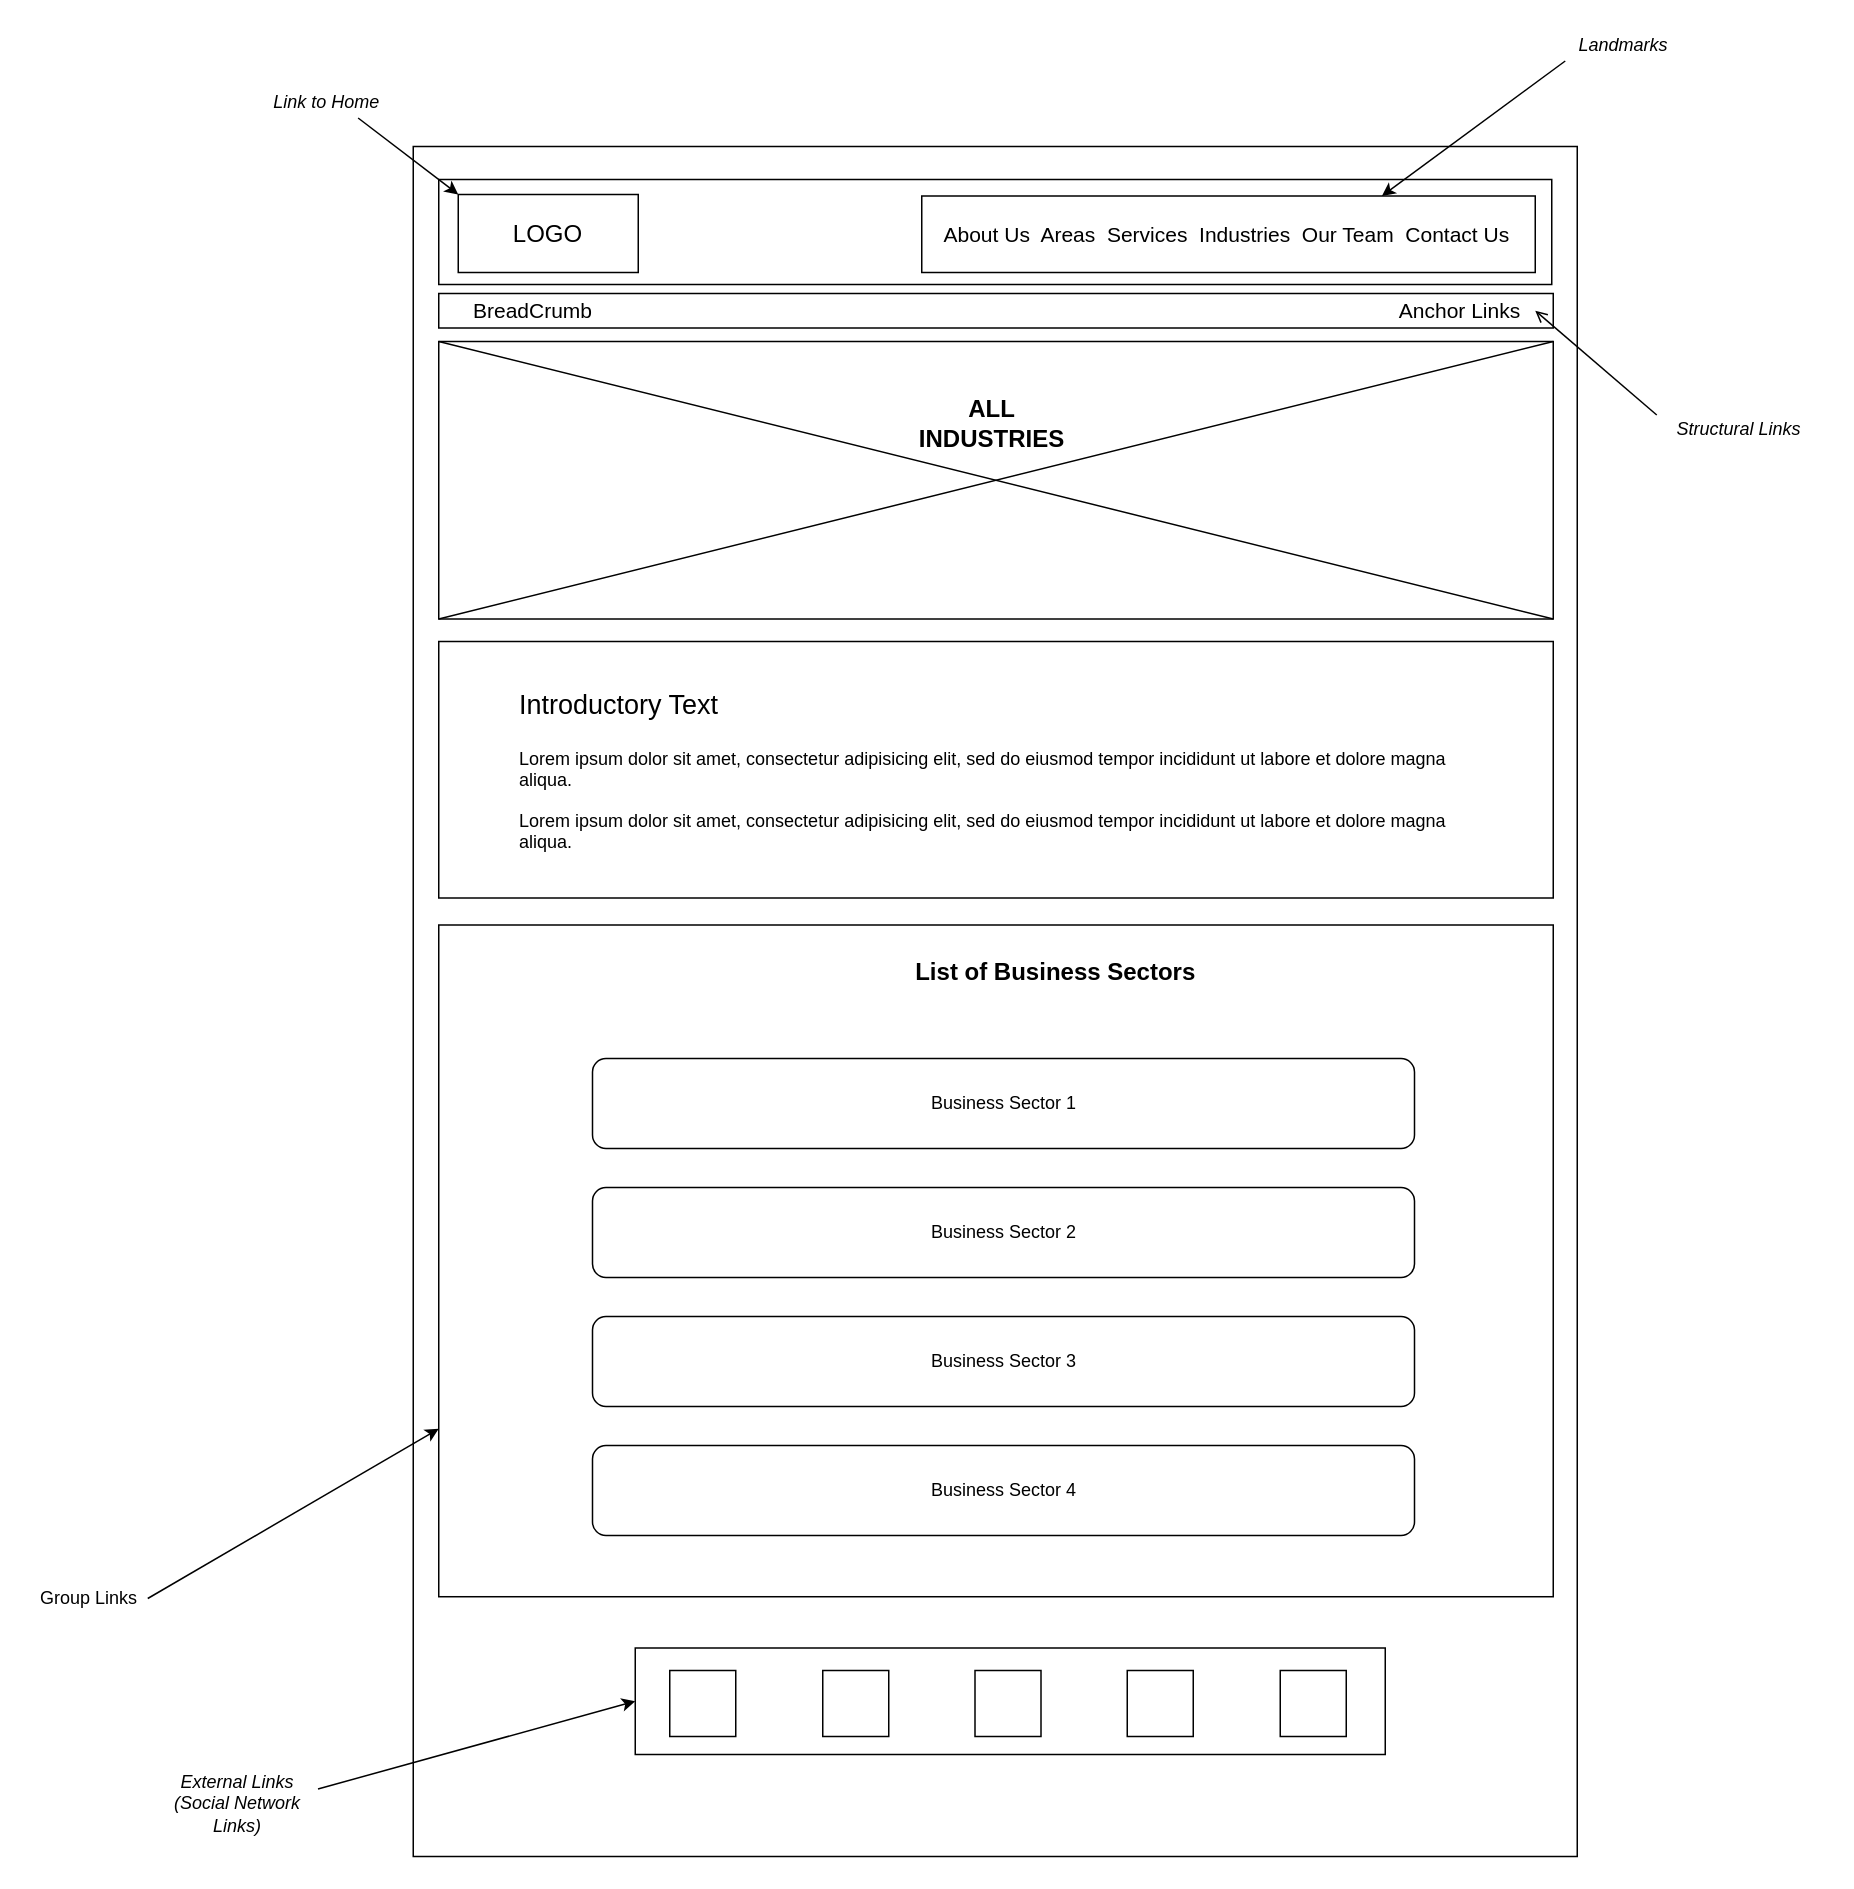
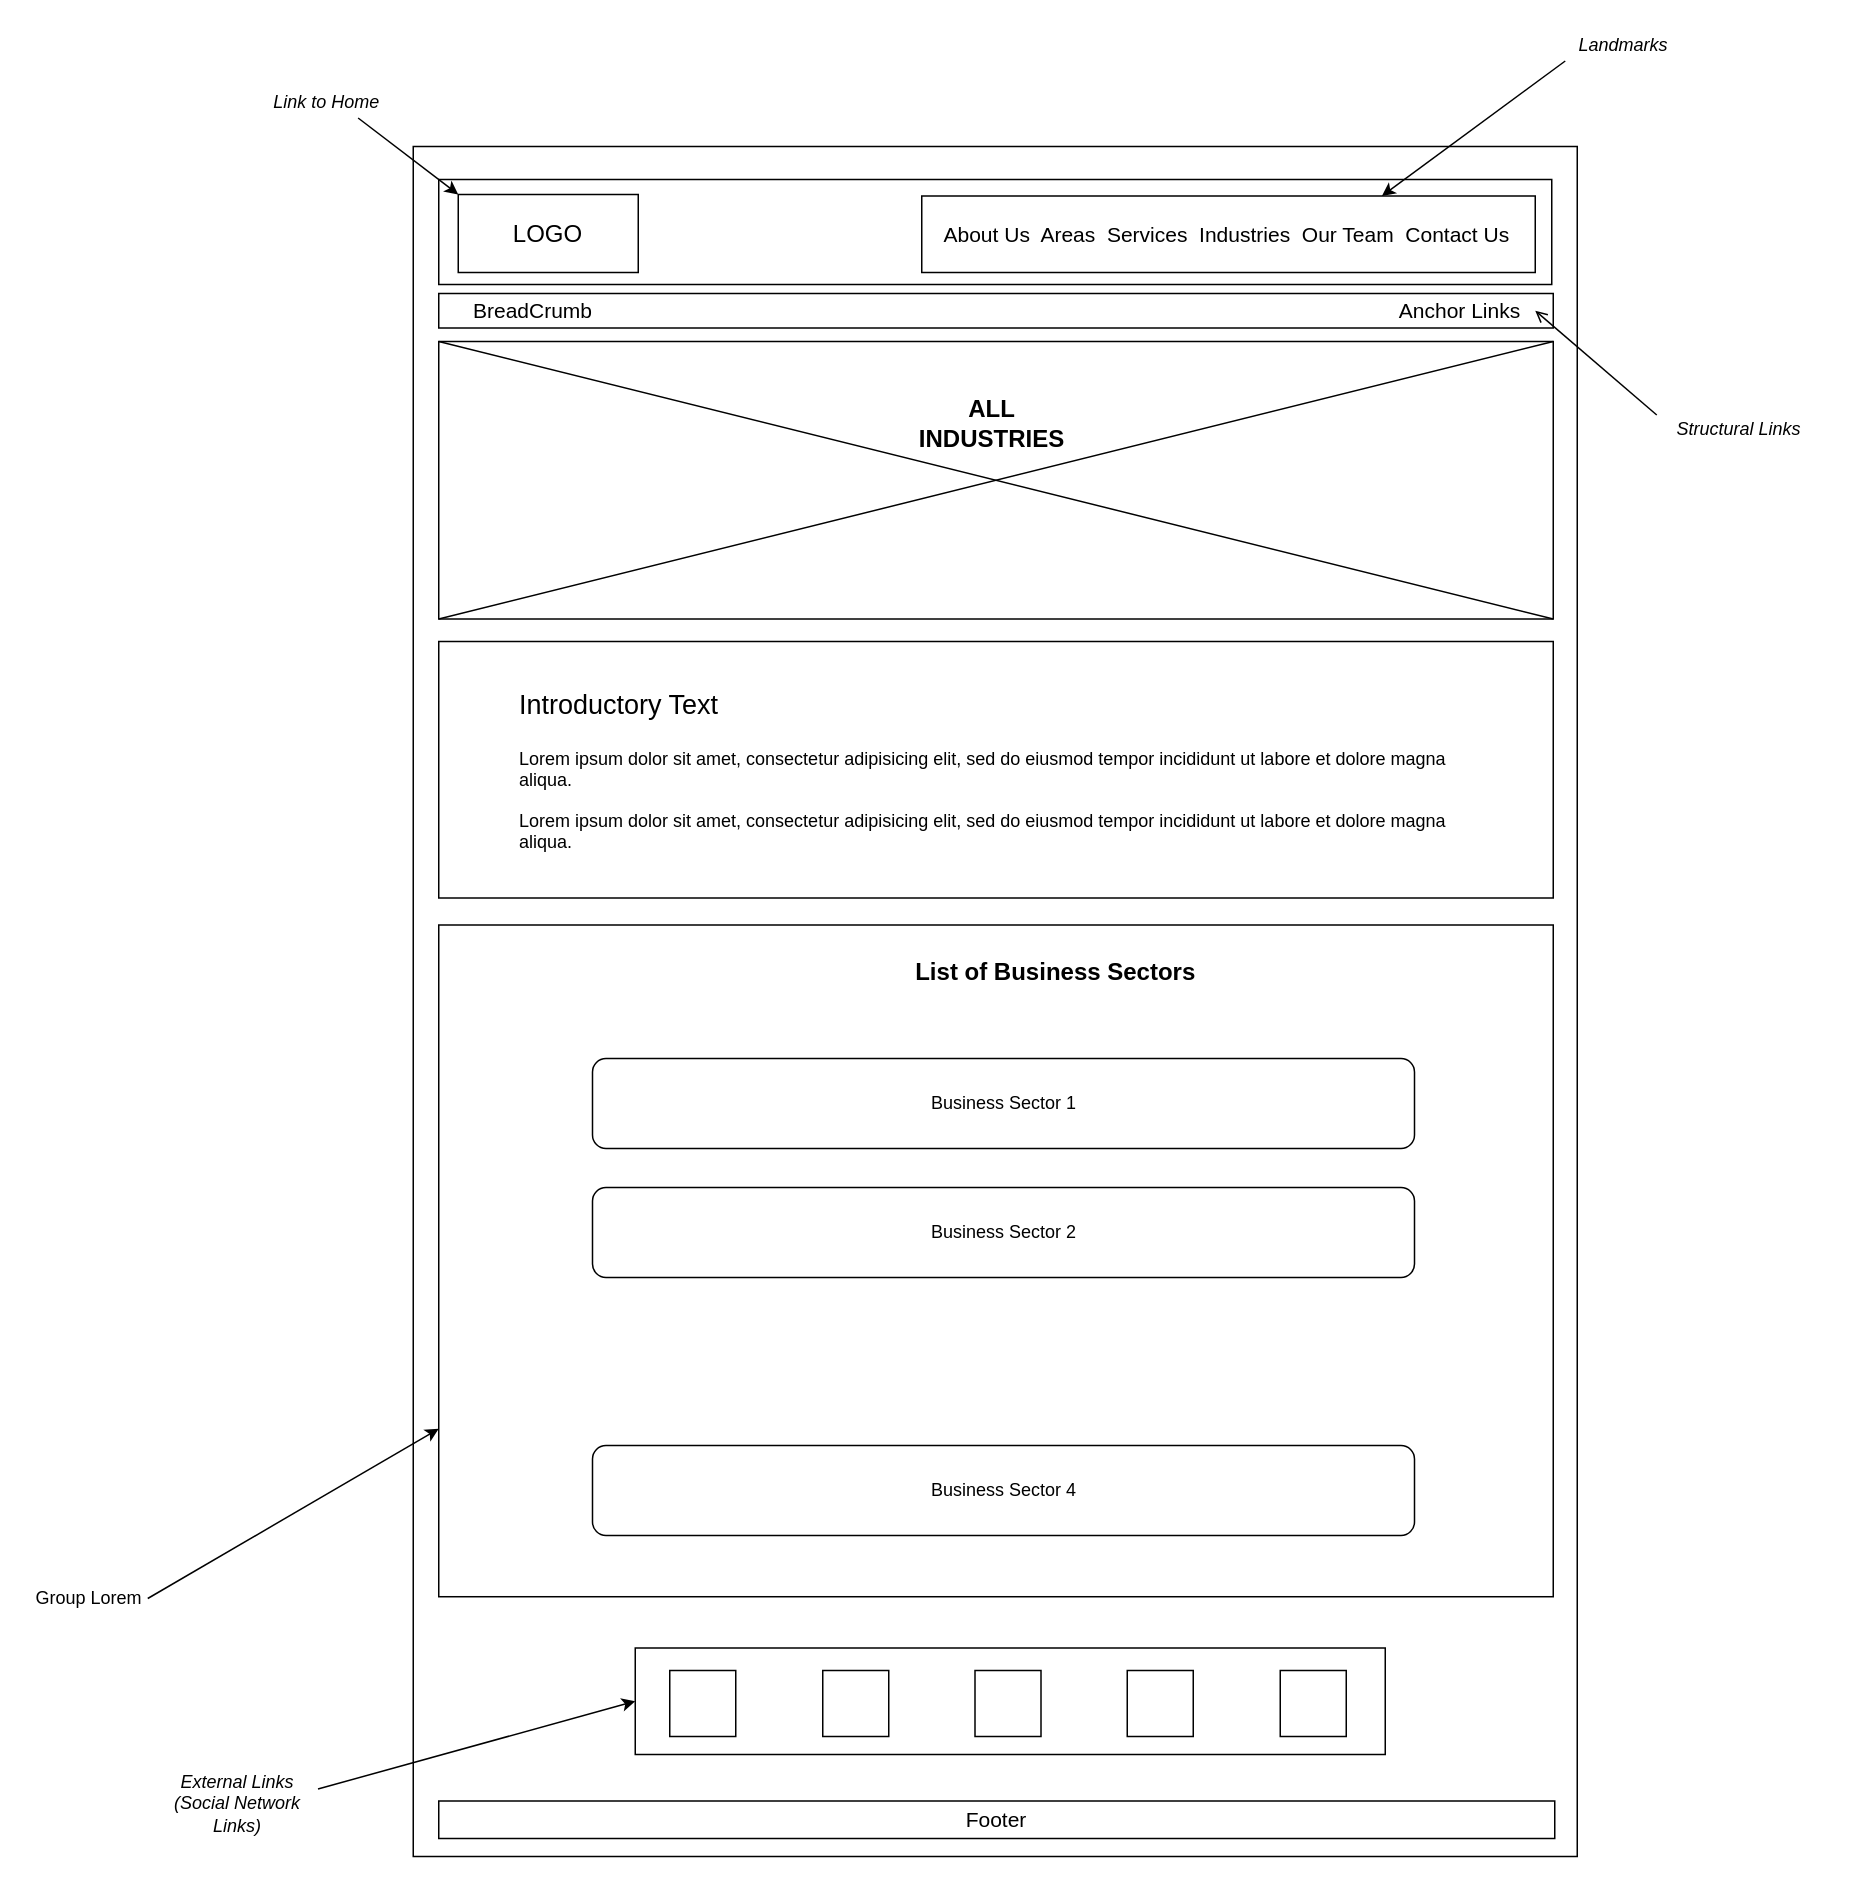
(1004, 1361) -> none
(89, 1598) -> (89, 1598)
none -> (997, 1820)
